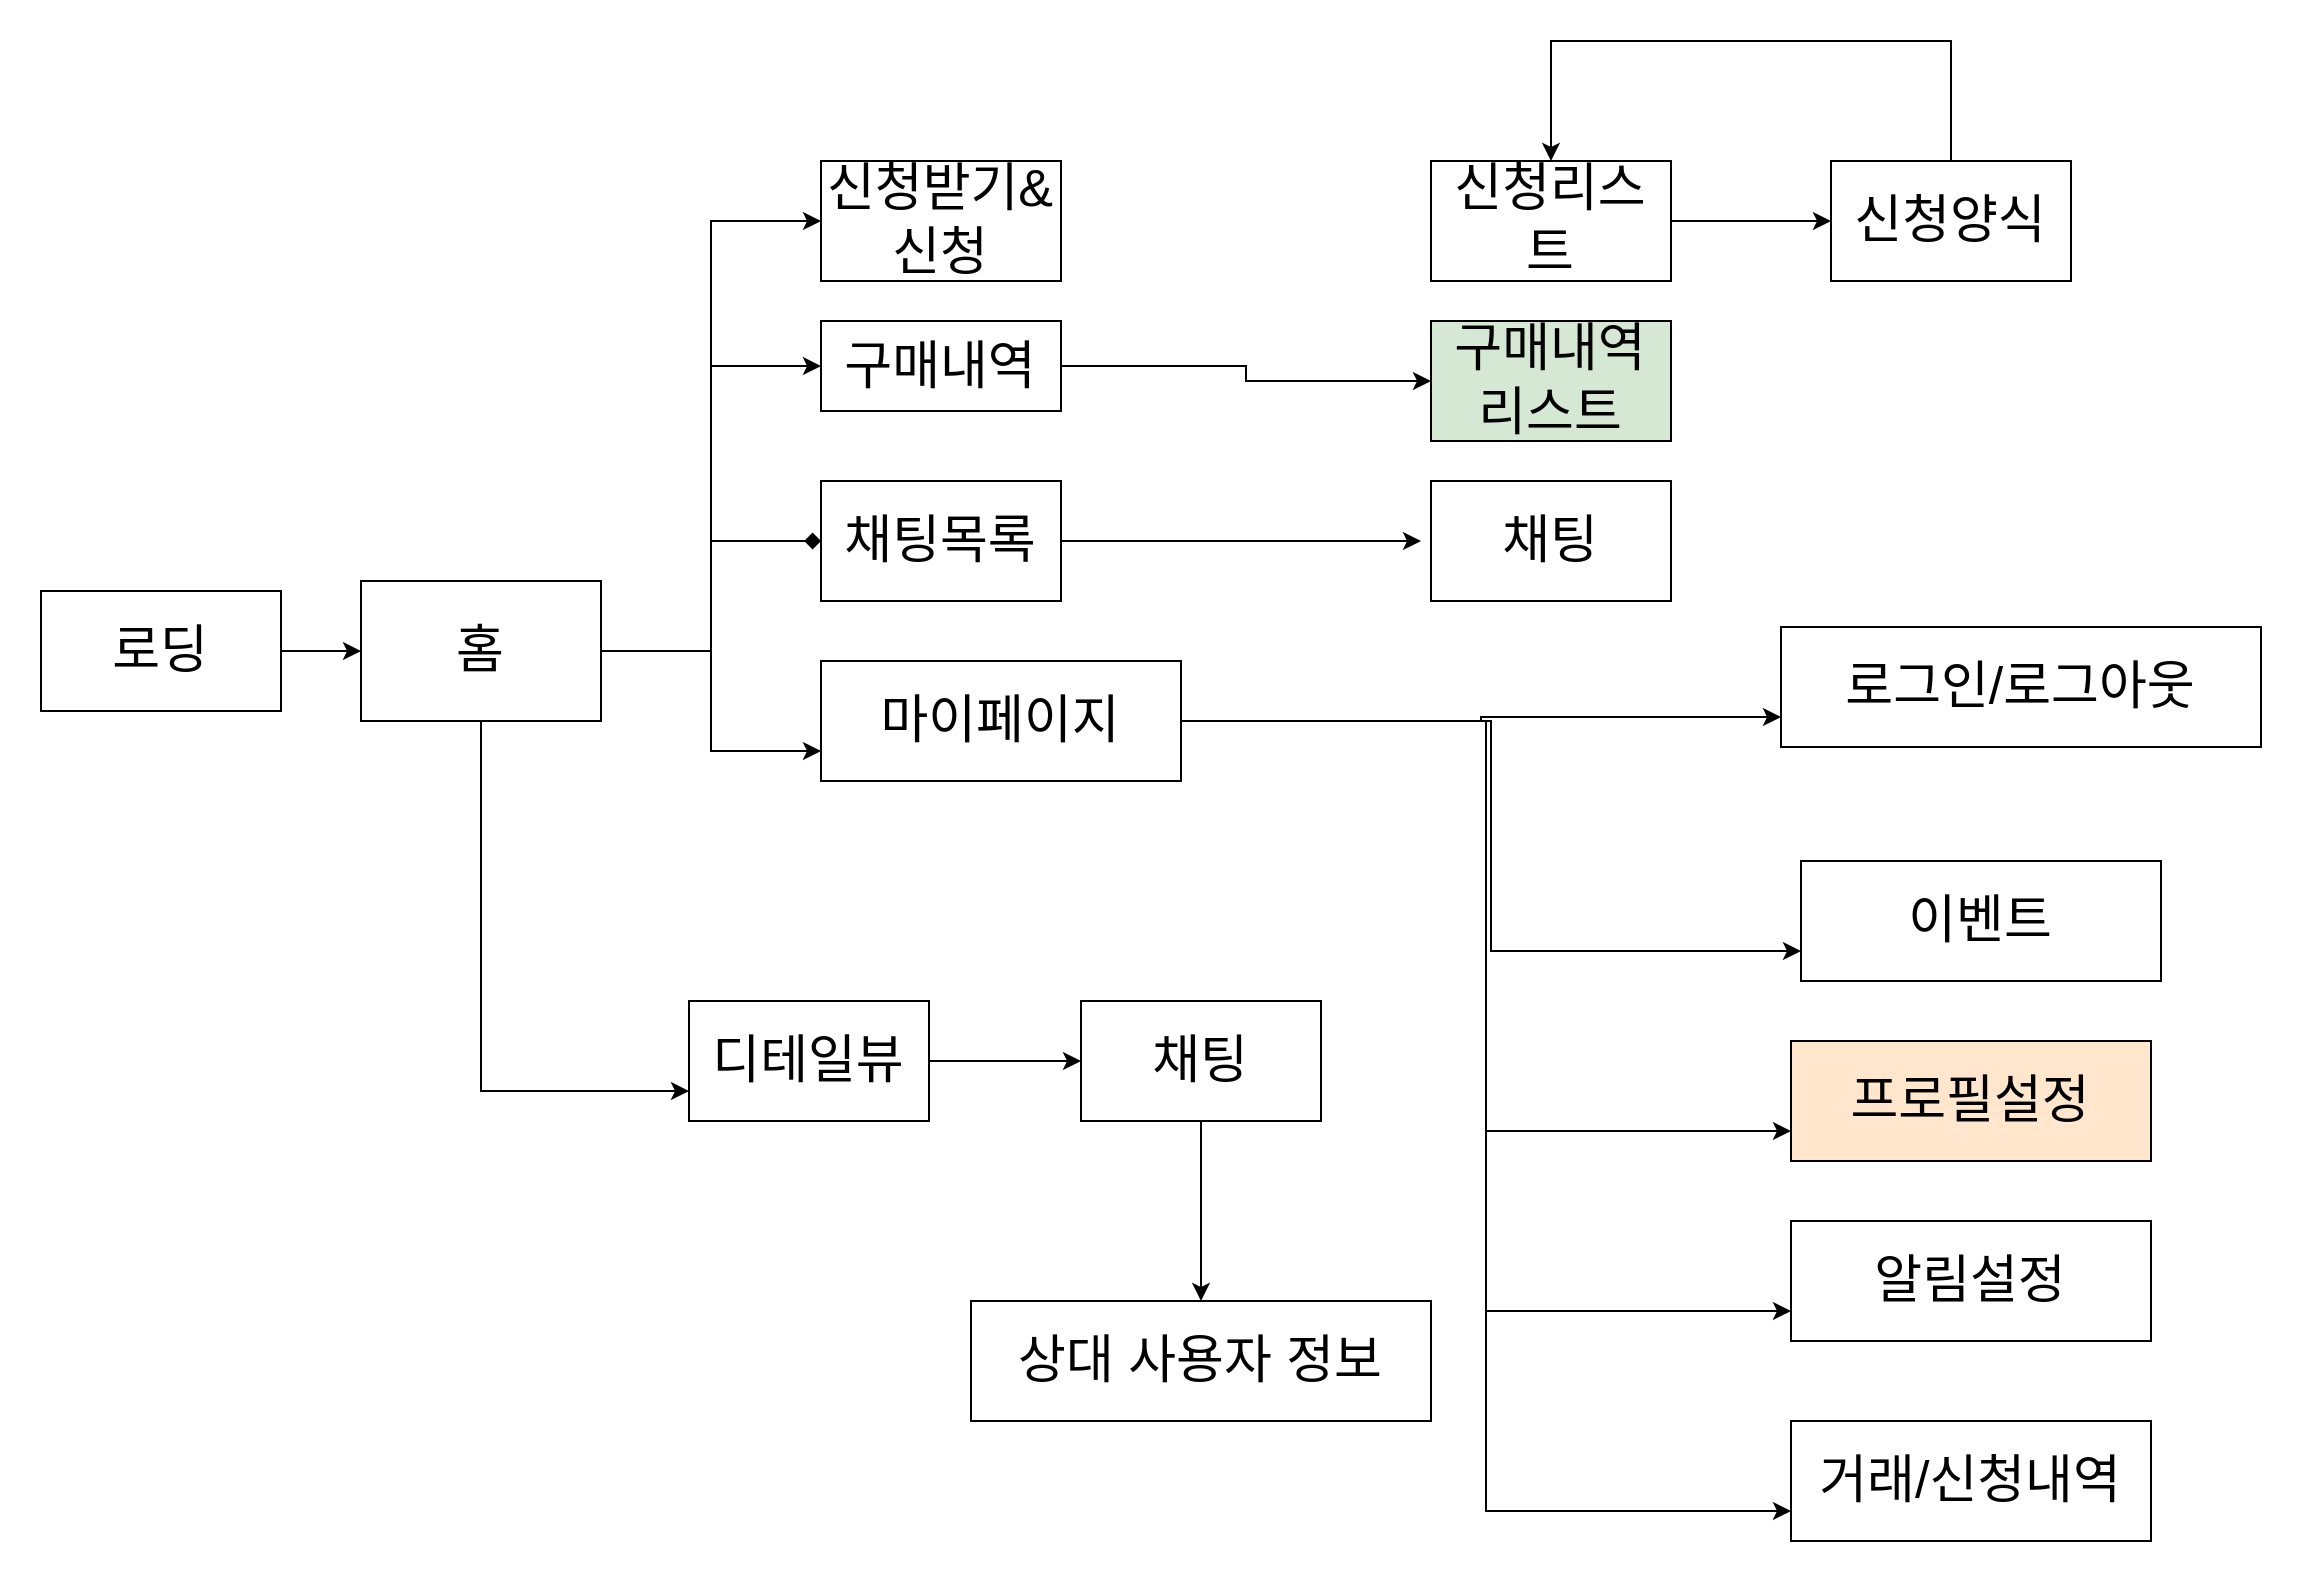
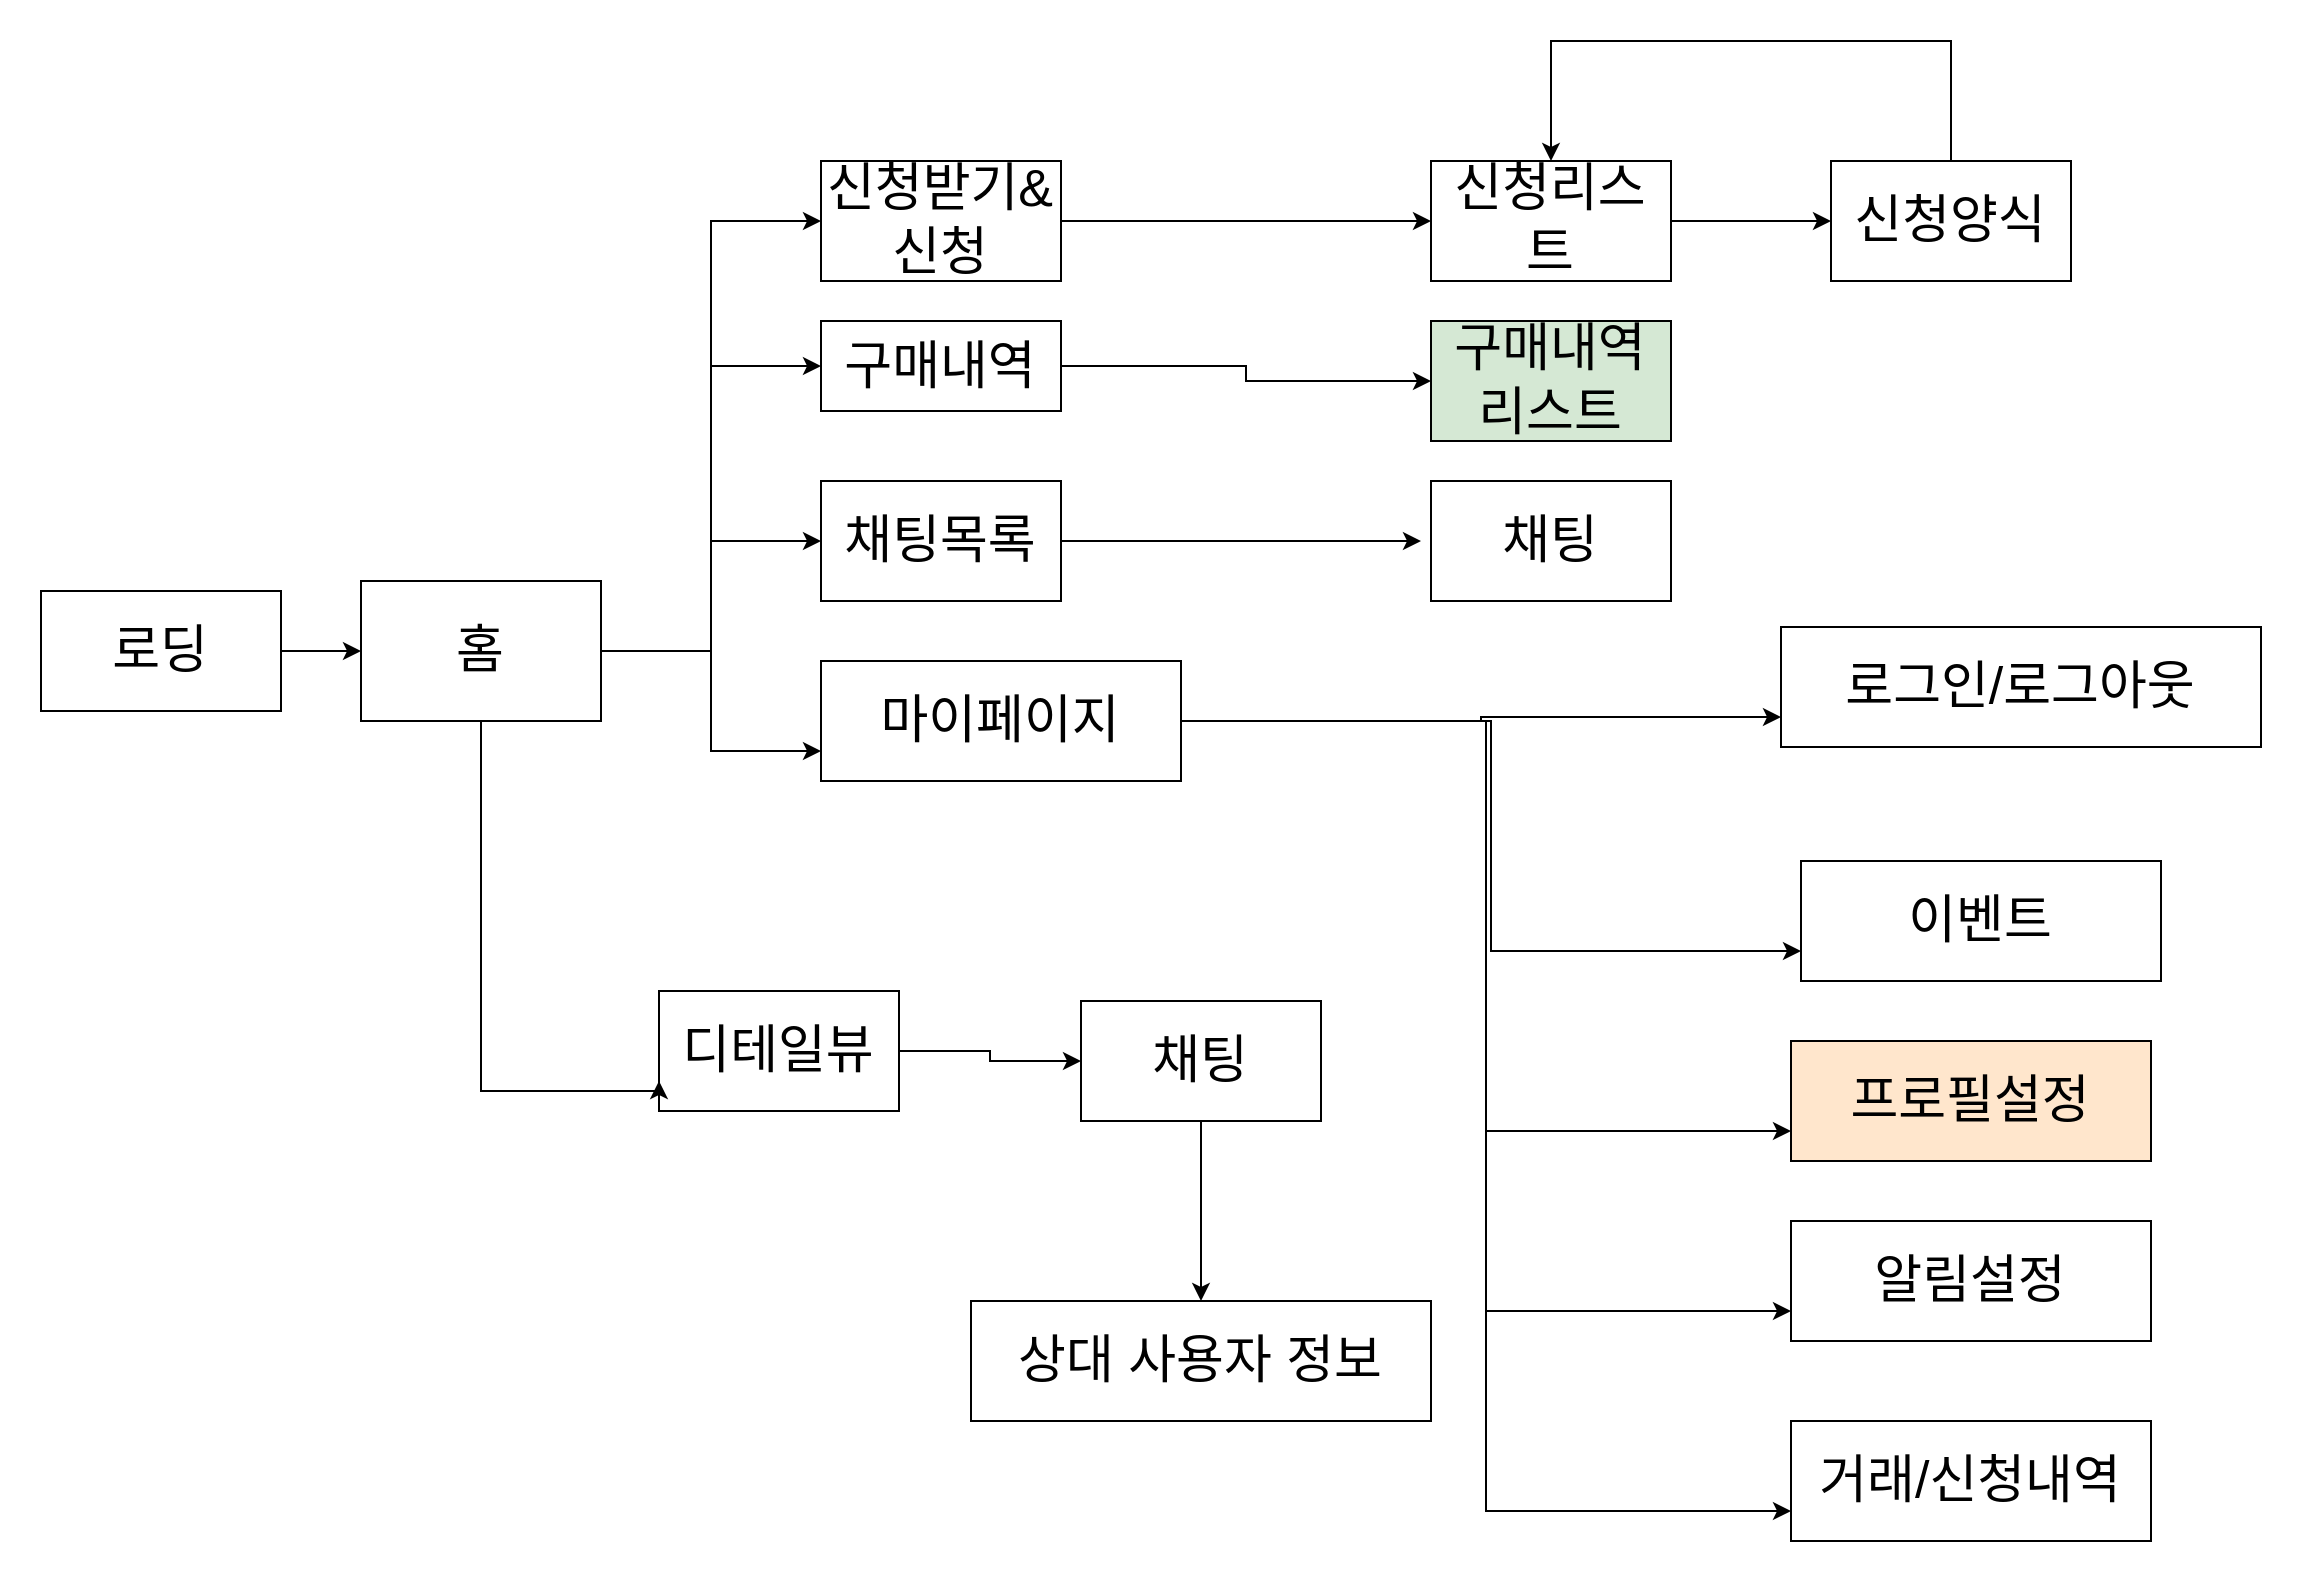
none -> (1239, 221)
(804, 541) -> (805, 541)
(809, 1061) -> (779, 1051)
